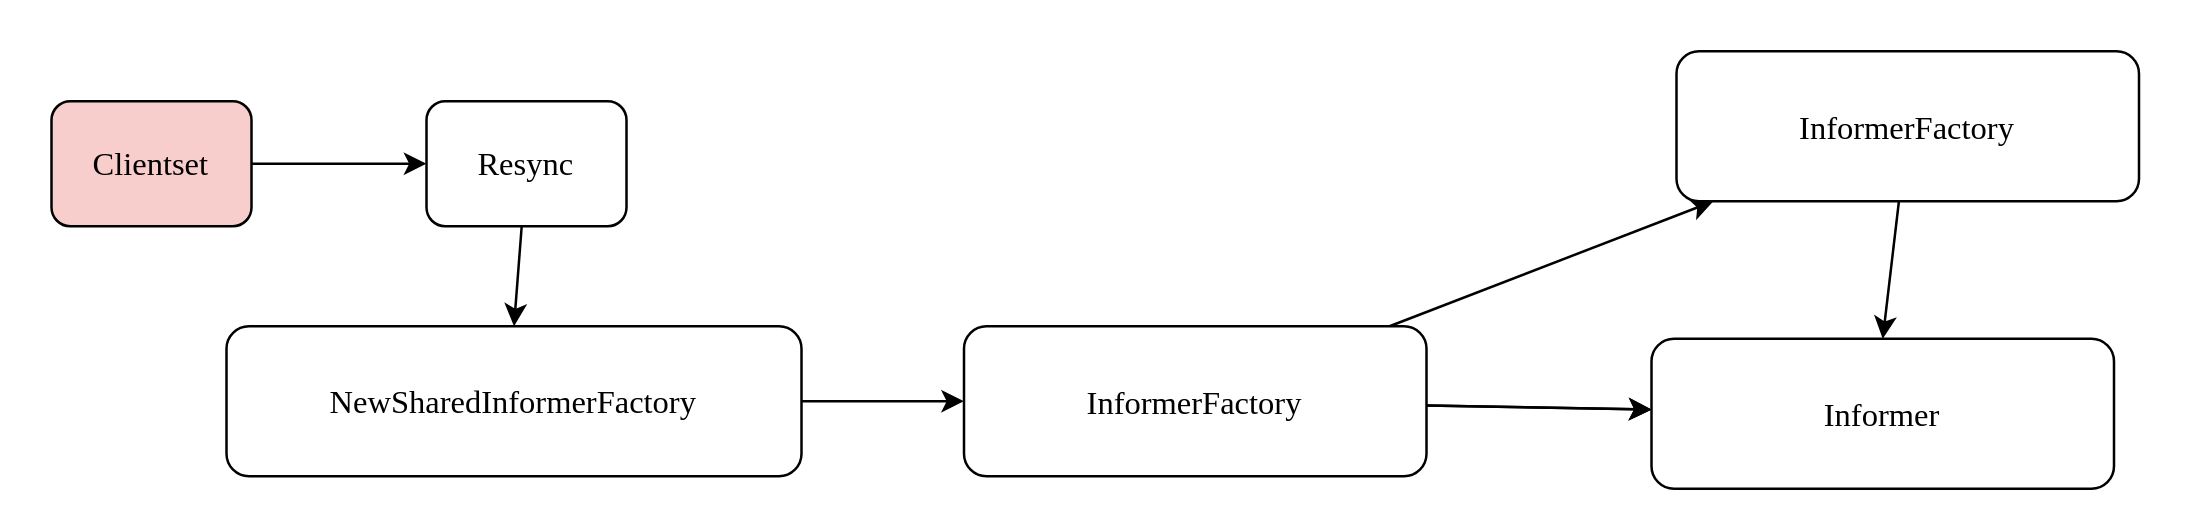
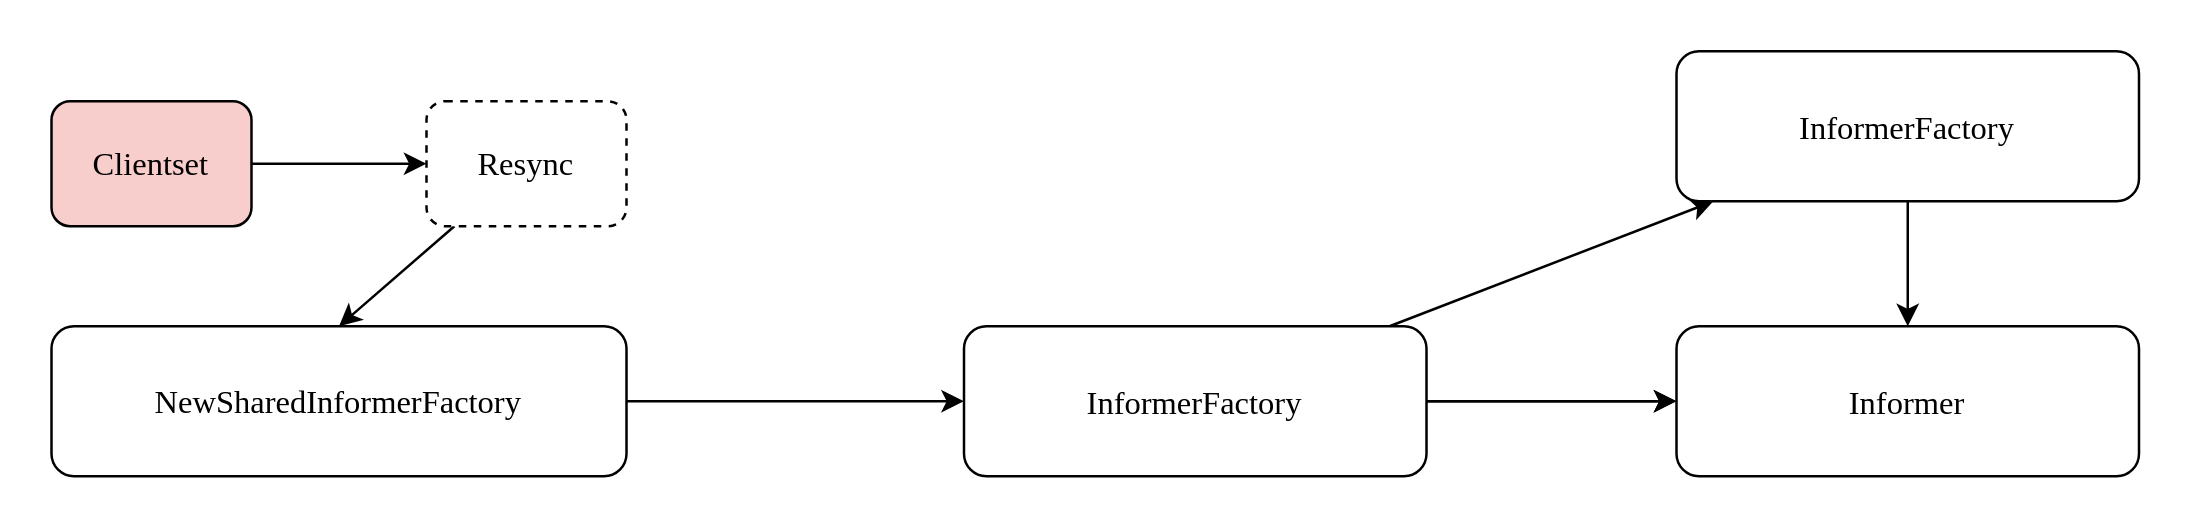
(526, 164) -> (526, 164)
(514, 401) -> (339, 401)
(1883, 414) -> (1908, 401)
